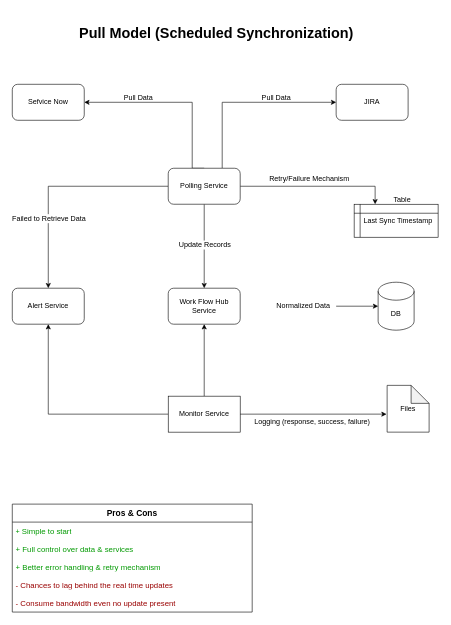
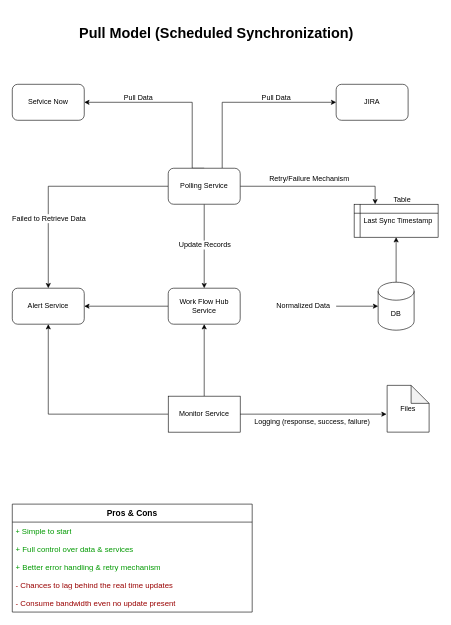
none -> (396, 242)
none -> (89, 306)
